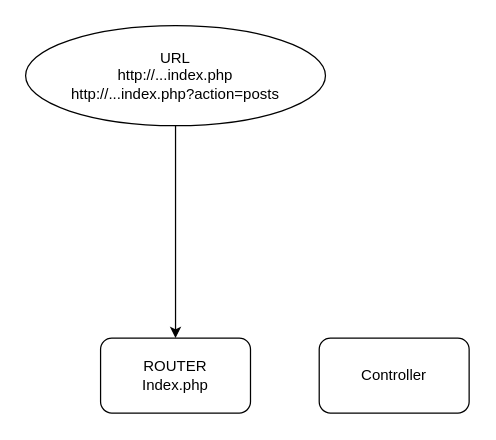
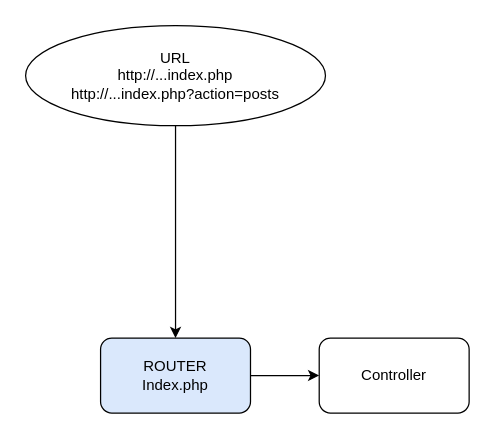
(176, 376) -> (176, 376)
none -> (281, 376)
